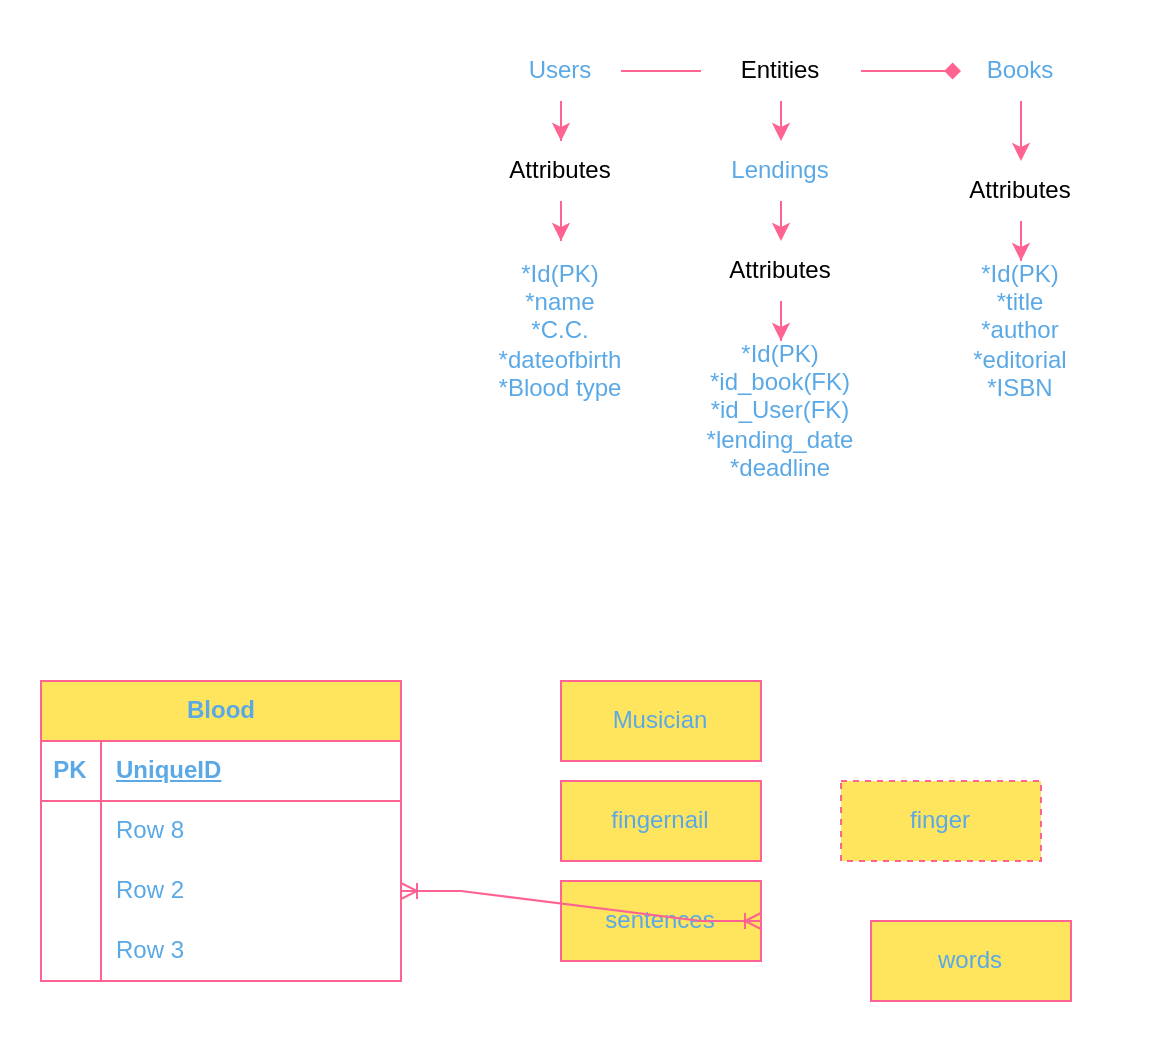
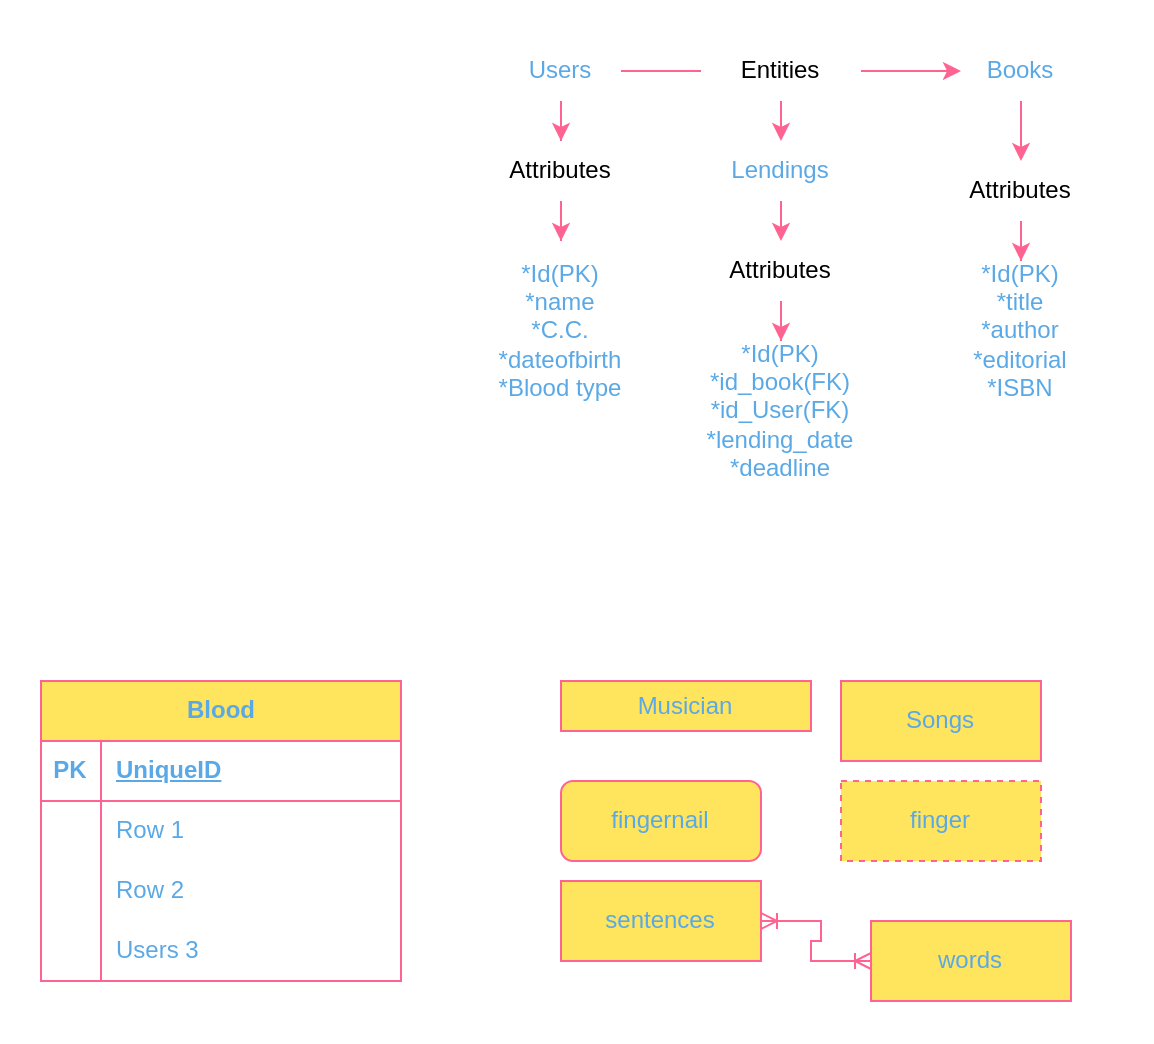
(944, 71) -> (945, 71)
(661, 721) -> (686, 706)
none -> (941, 721)
(661, 821) -> (661, 821)
(147, 831) -> (147, 831)
(583, 906) -> (816, 941)
(147, 951) -> (161, 951)
